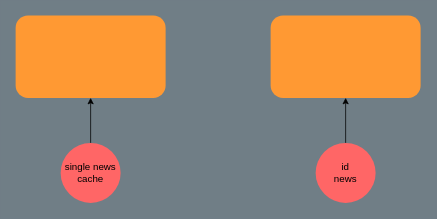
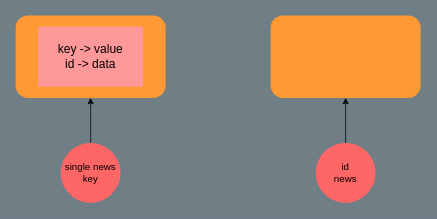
none -> (90, 57)
(90, 173) -> (90, 173)
